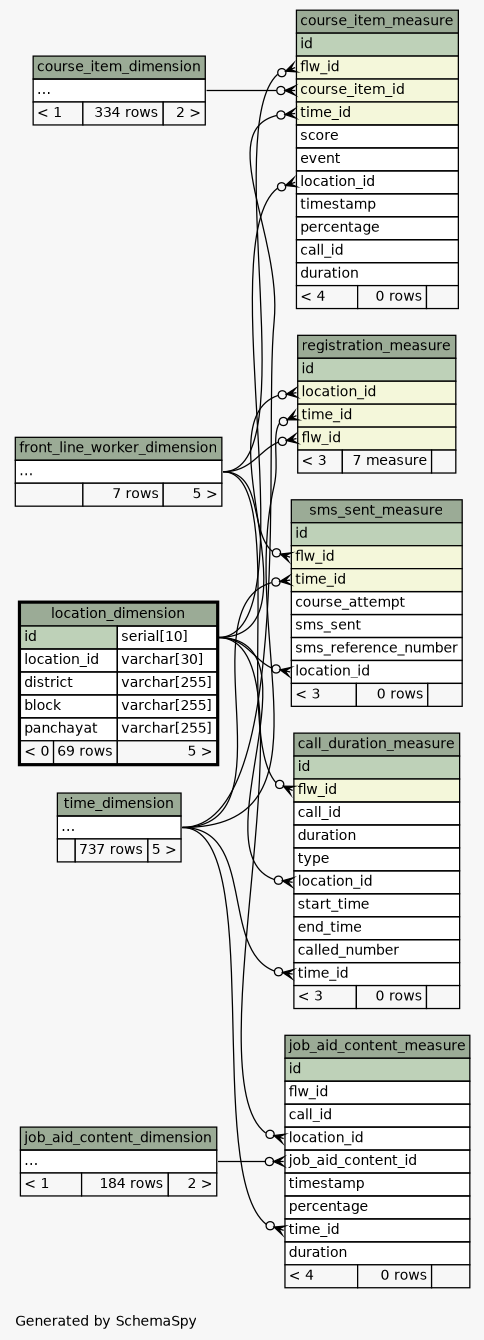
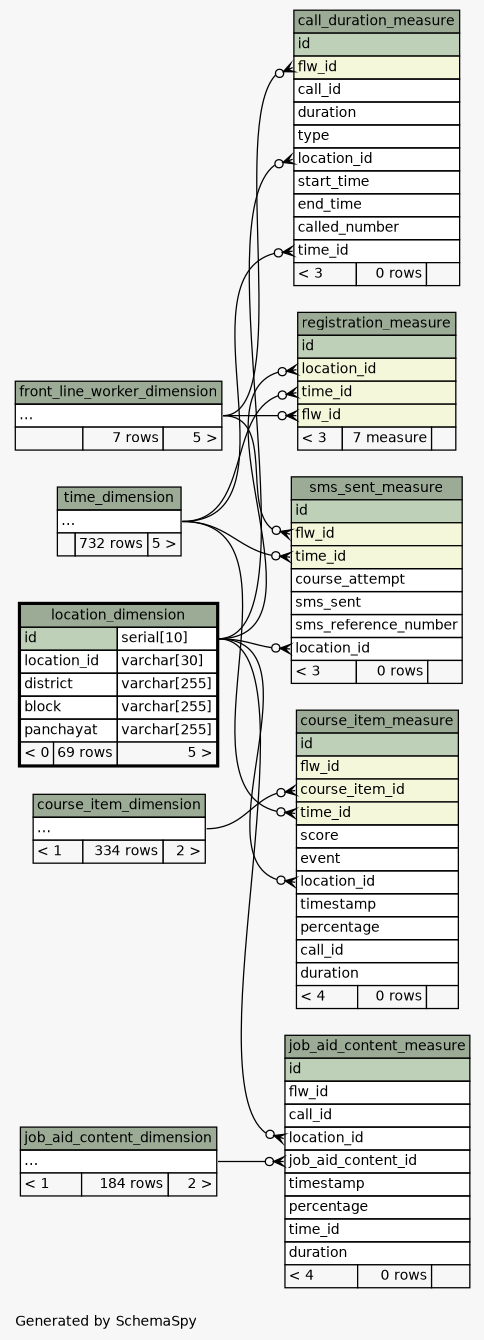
(261, 320) -> none
(112, 850) -> (112, 544)
(233, 1020) -> none
